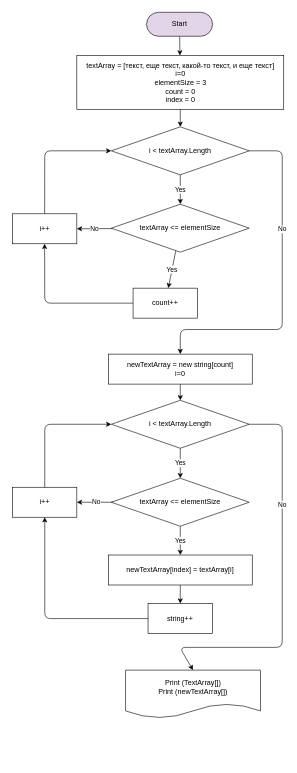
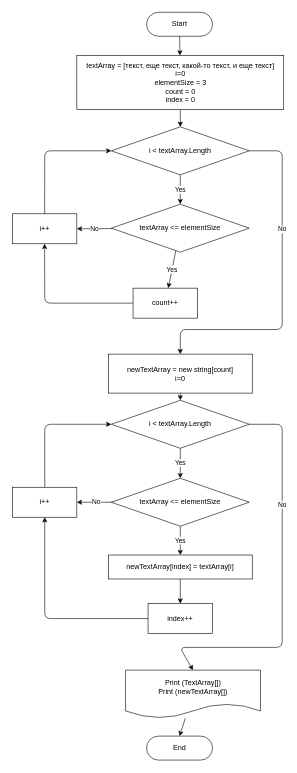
(180, 24) -> (180, 24)
(180, 369) -> (180, 374)
(180, 570) -> (180, 567)
(180, 619) -> (180, 619)
none -> (183, 725)
none -> (180, 749)
